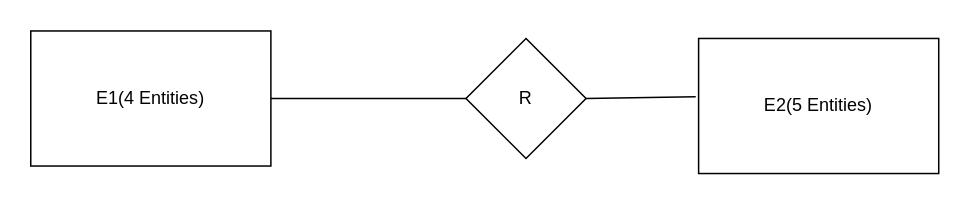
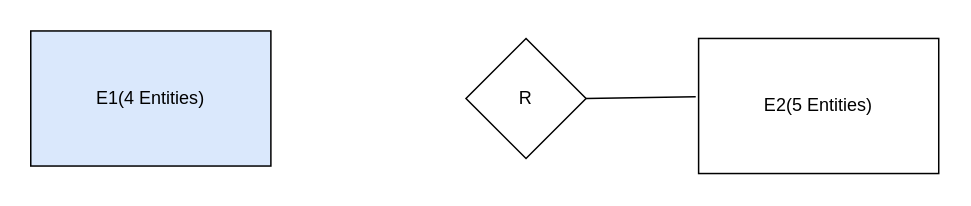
(151, 98) -> (151, 98)
(368, 98) -> none
